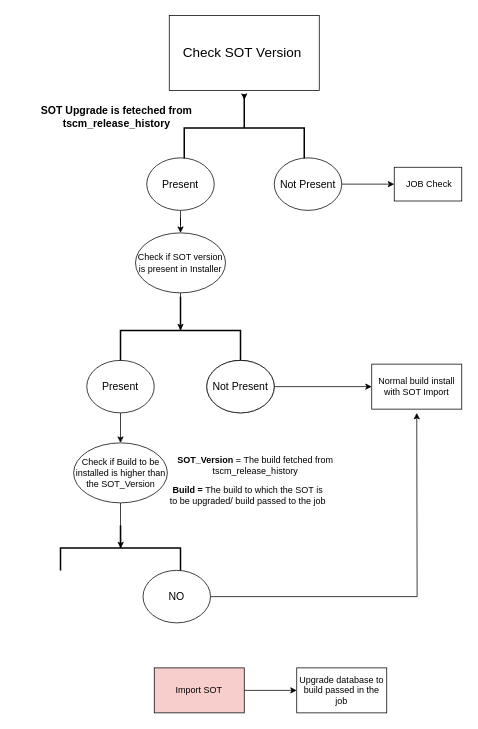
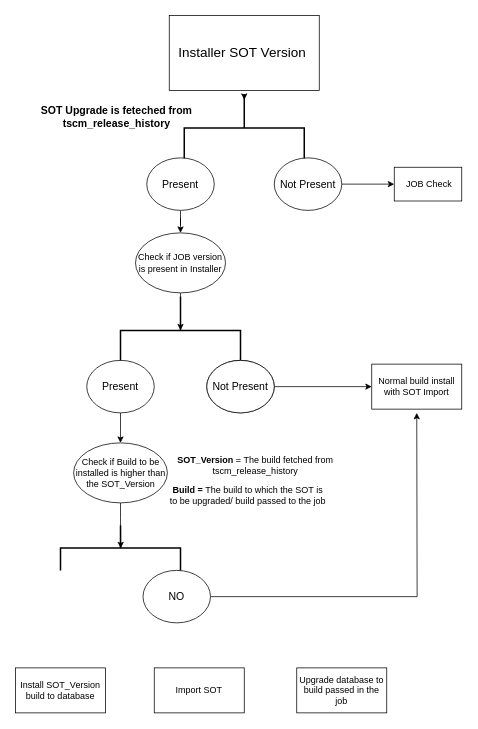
(244, 53) -> (244, 53)
(180, 263) -> (180, 263)
none -> (60, 690)
(199, 690) -> (199, 690)
(267, 690) -> none
